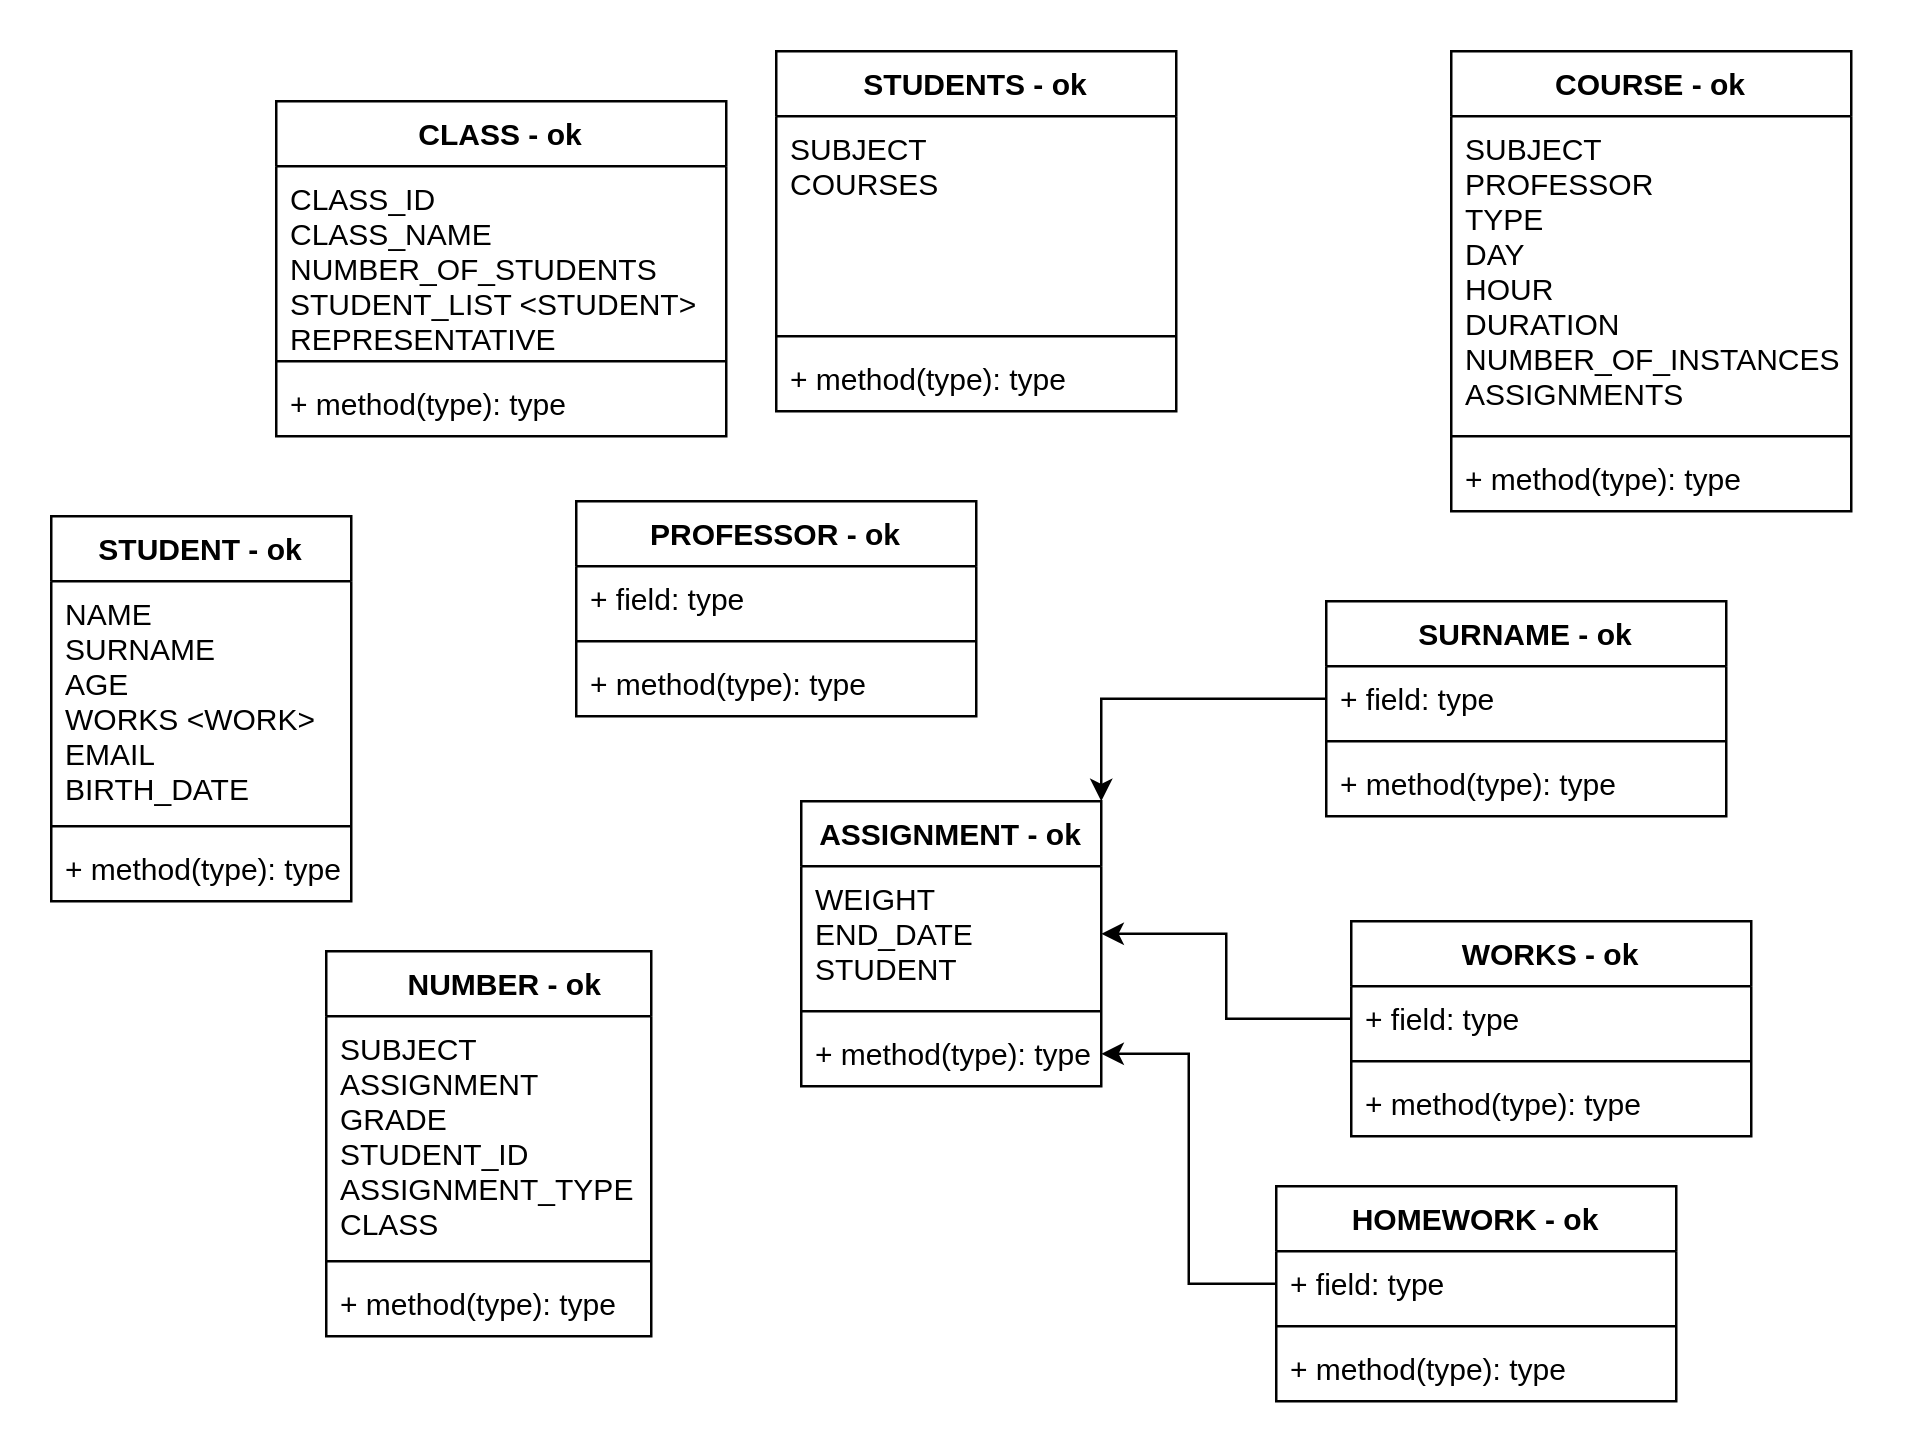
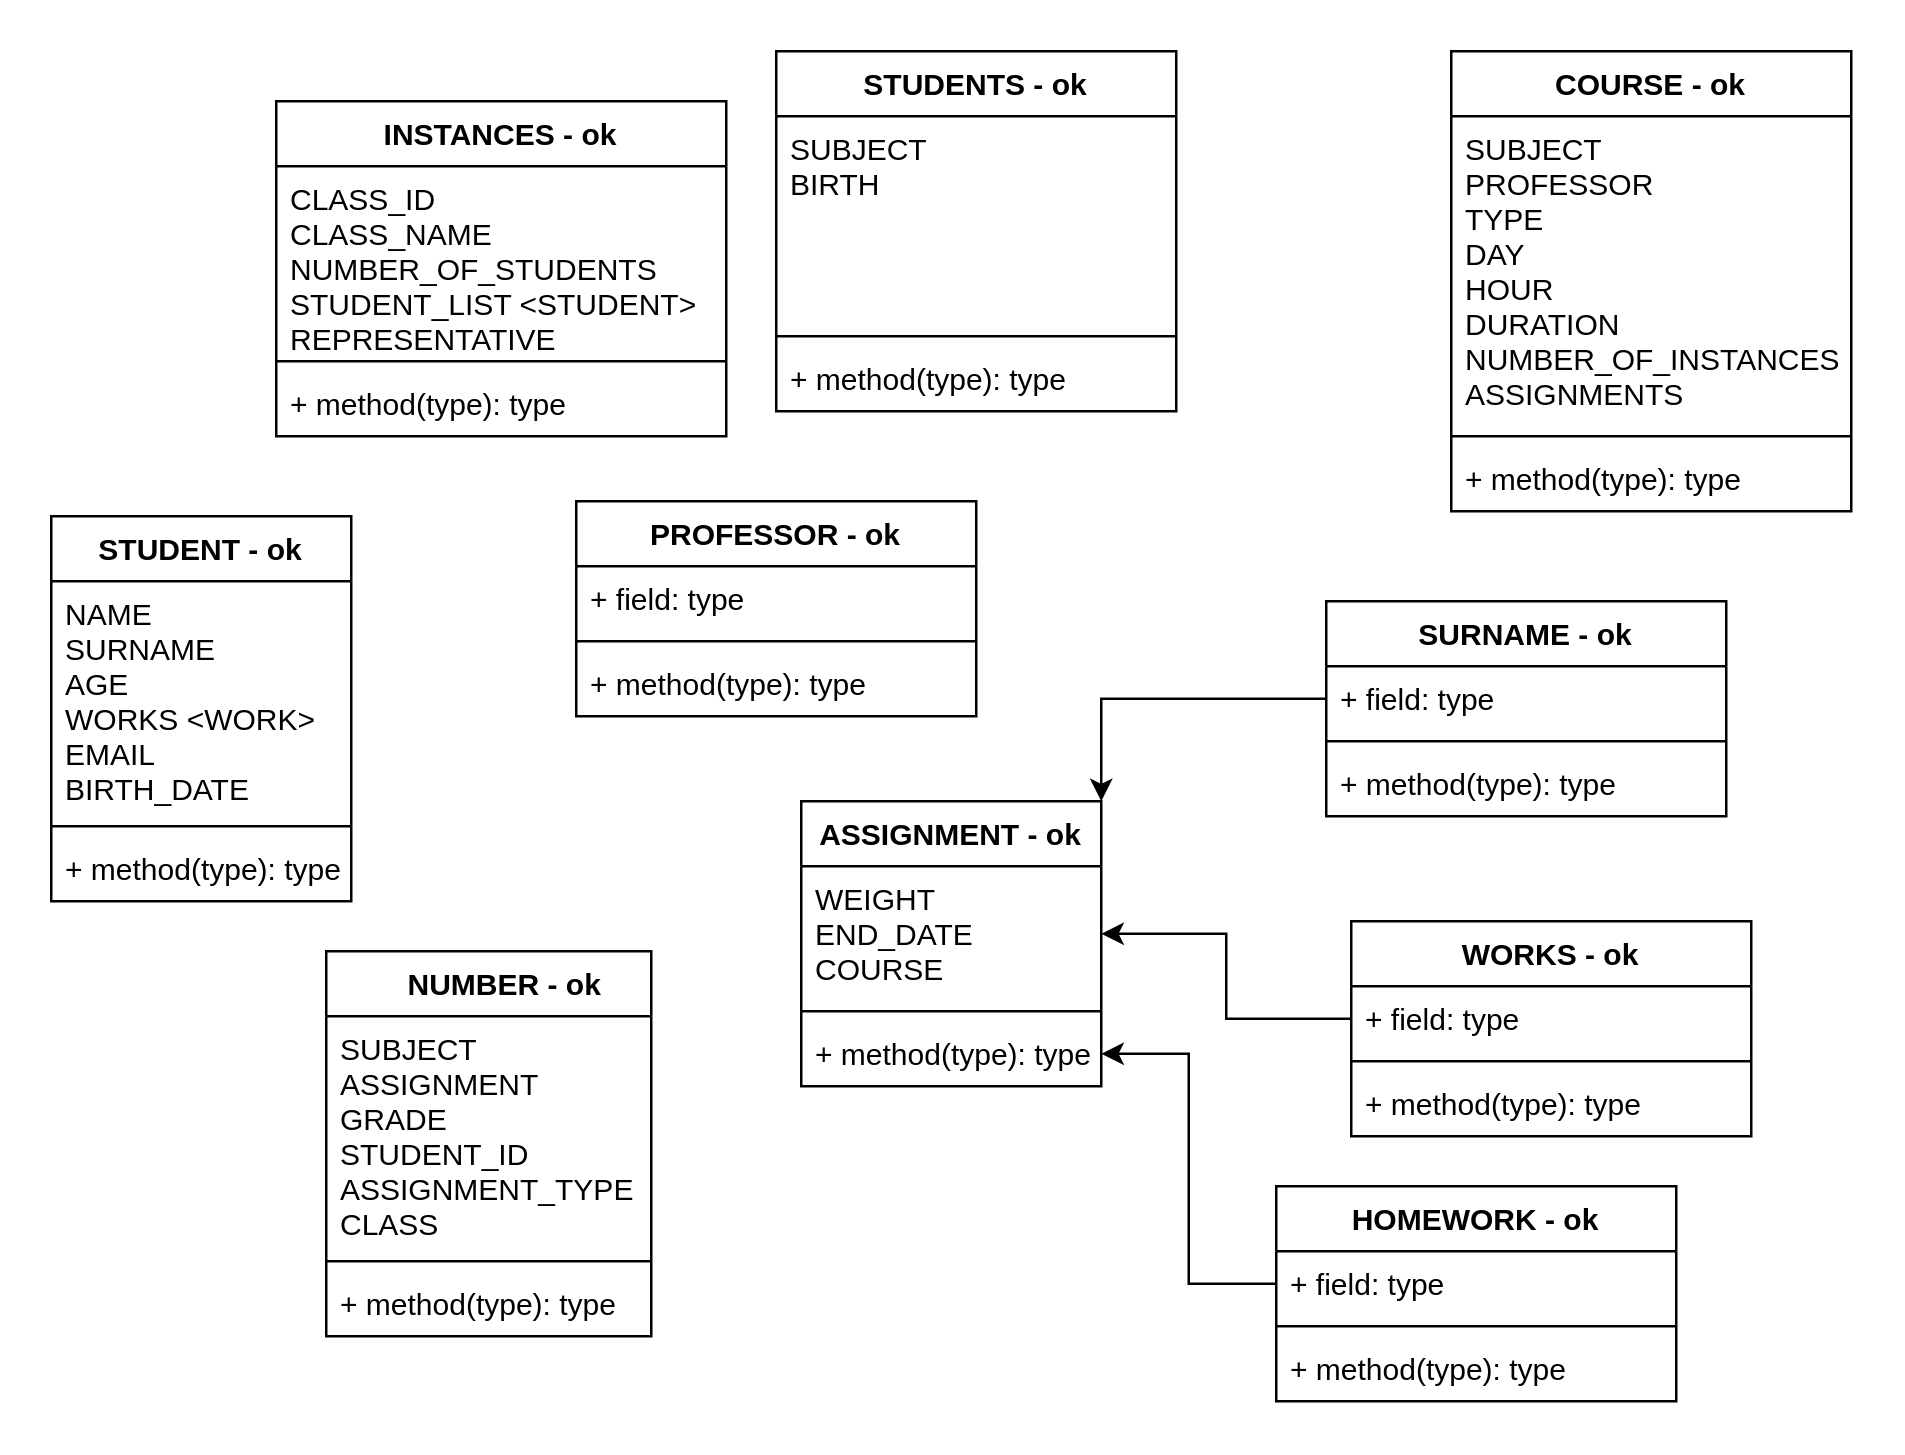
(500, 135) -> (500, 135)
(849, 150) -> (849, 150)
(865, 900) -> (865, 900)
